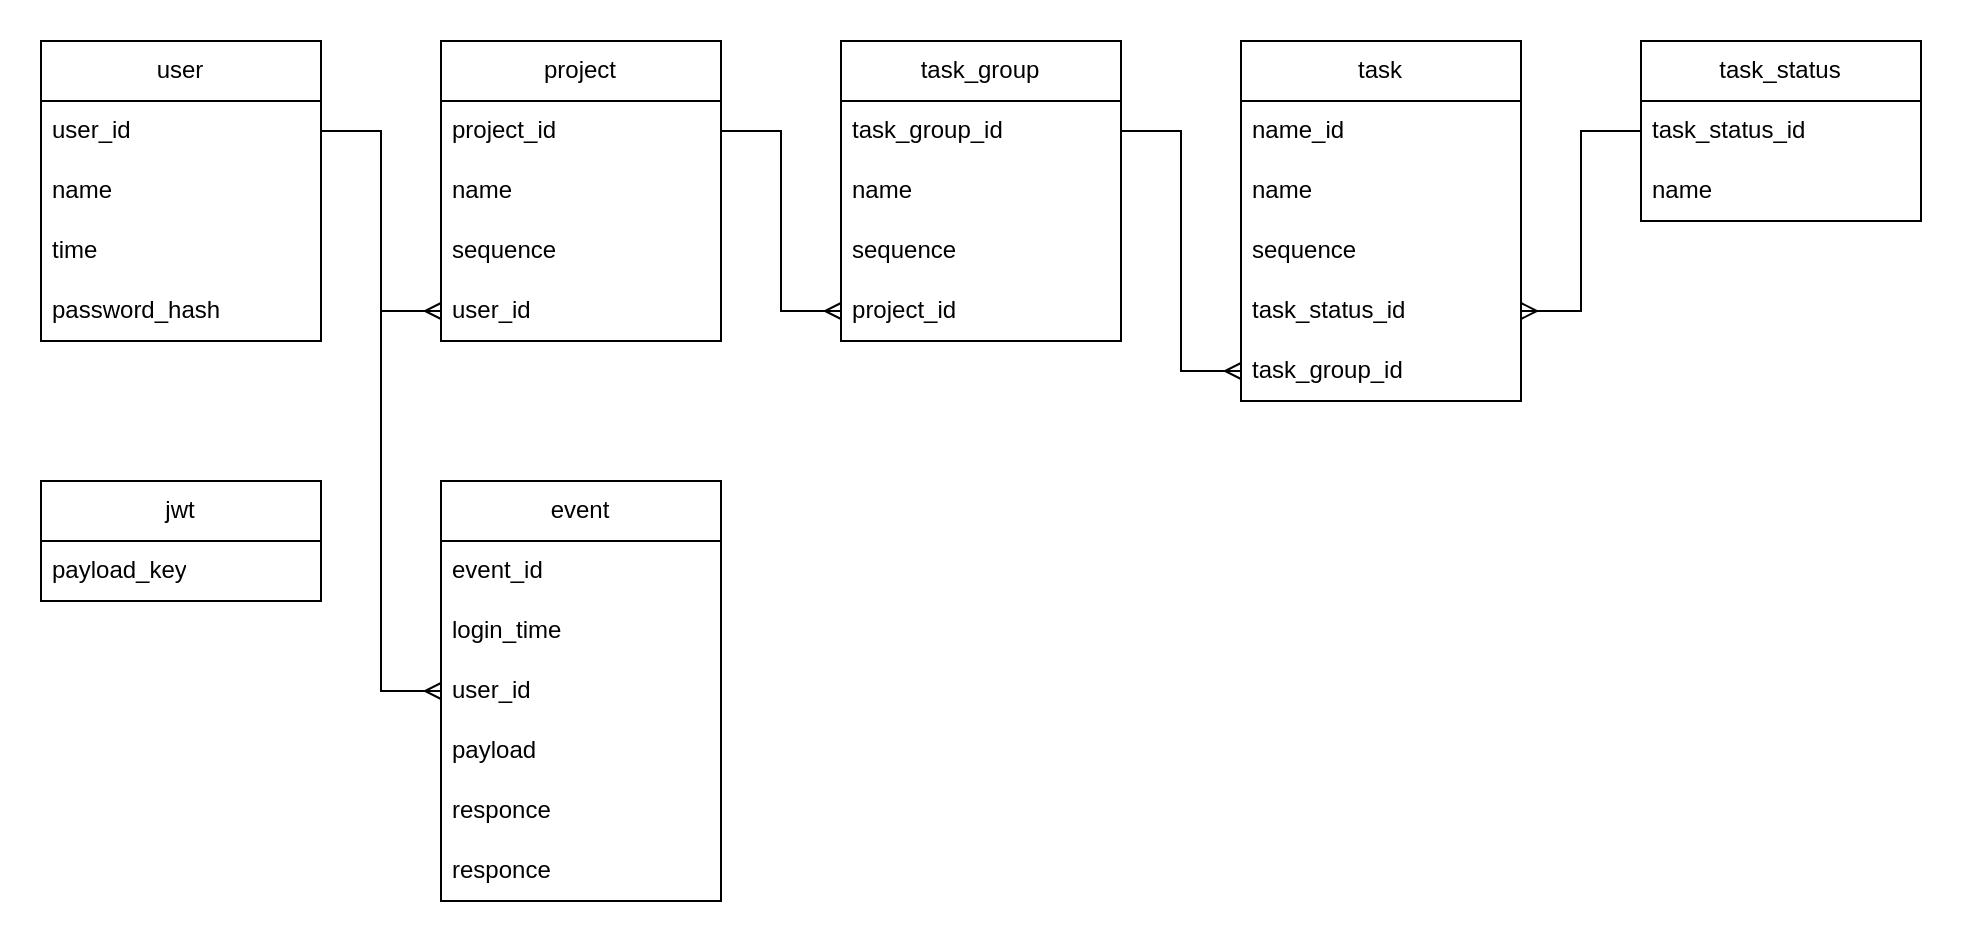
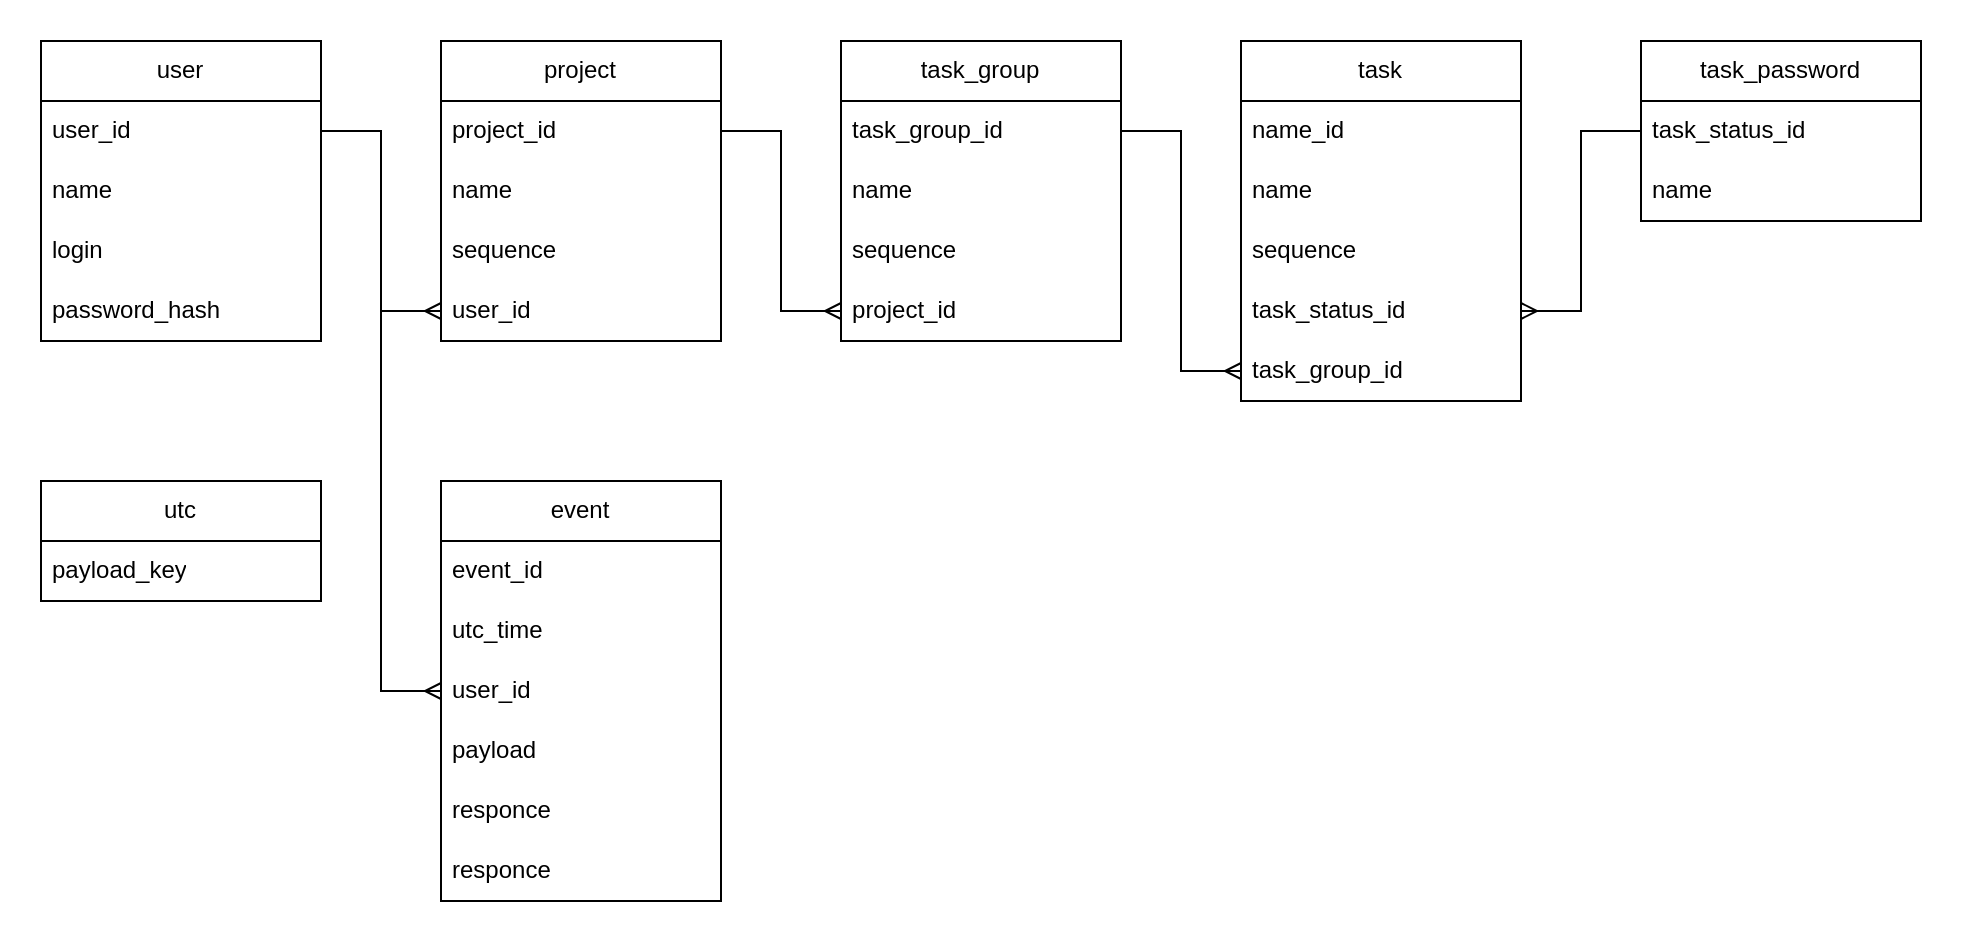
(1781, 71) -> (1781, 71)
(77, 251) -> (80, 251)
(181, 511) -> (181, 511)
(511, 631) -> (504, 631)
